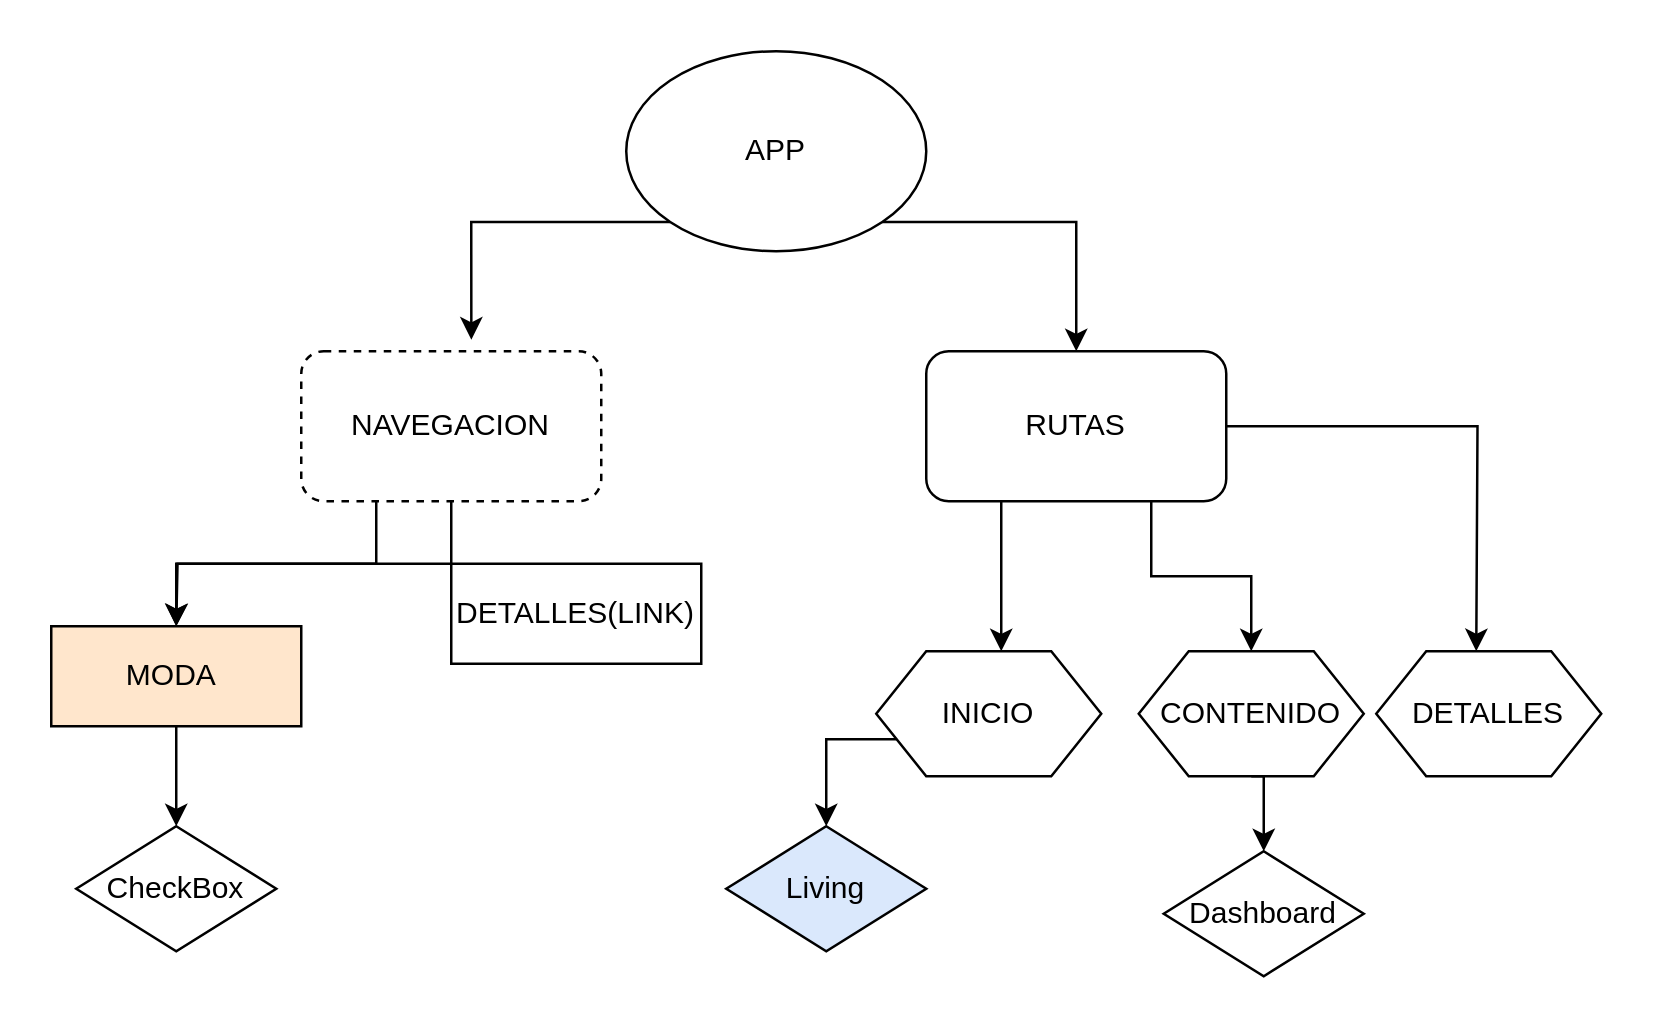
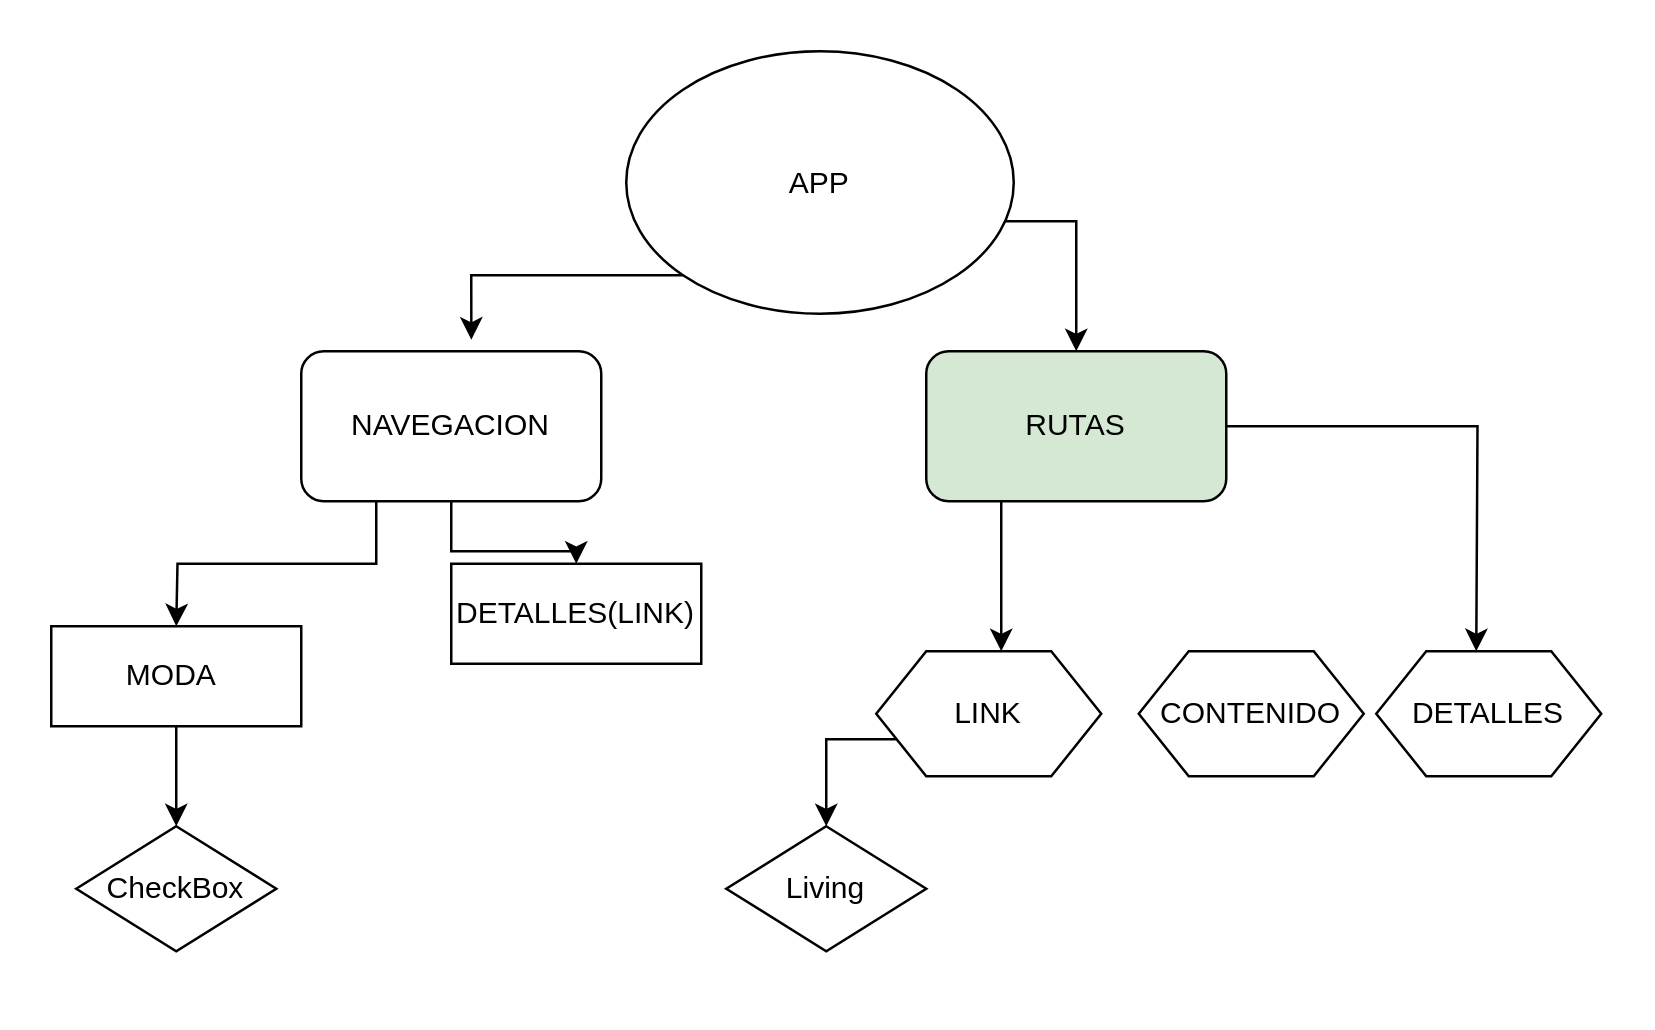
(776, 151) -> (820, 183)
(451, 426) -> (451, 426)
(1076, 426) -> (1076, 426)
(422, 564) -> (513, 551)
(1193, 576) -> none
(176, 676) -> (176, 676)
(989, 714) -> (989, 714)
(1264, 803) -> none
(826, 889) -> (826, 889)
(1264, 914) -> none
